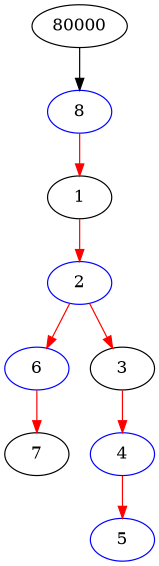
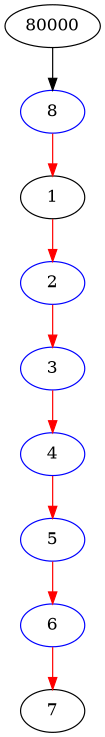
(61, 320) -> (53, 577)
(122, 369) -> (53, 369)
